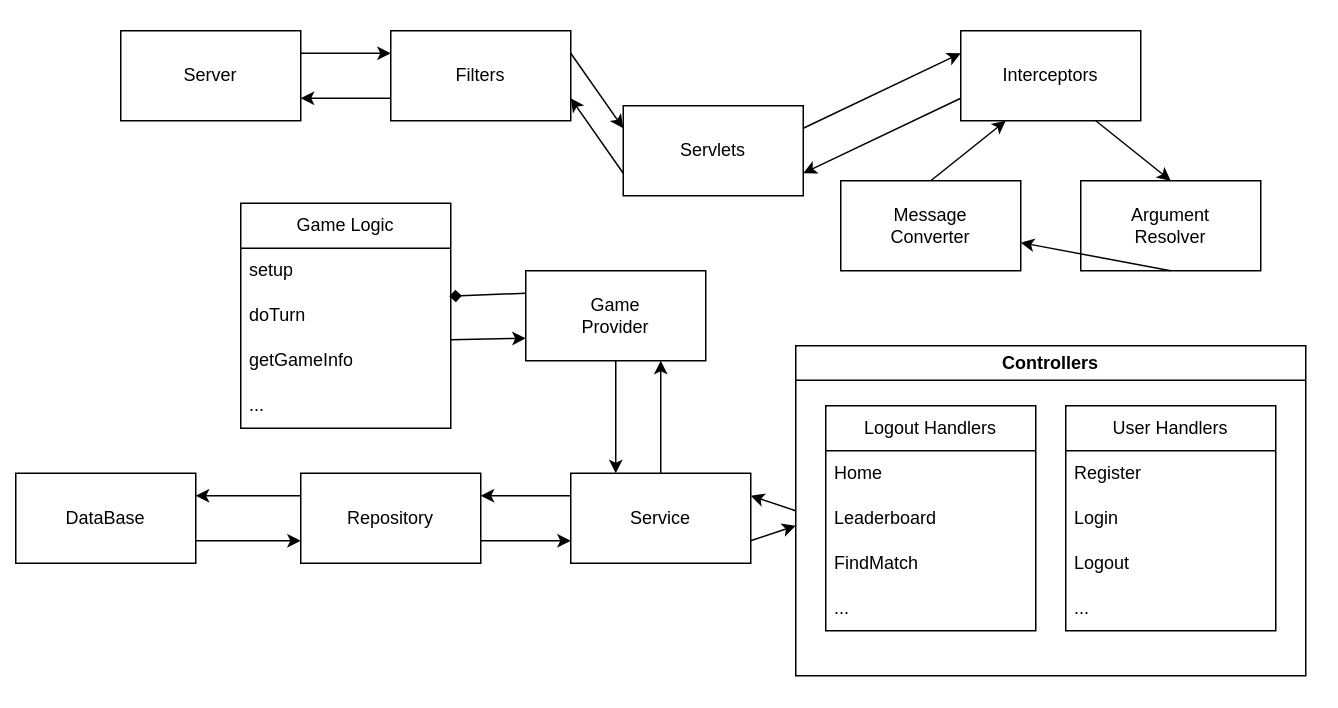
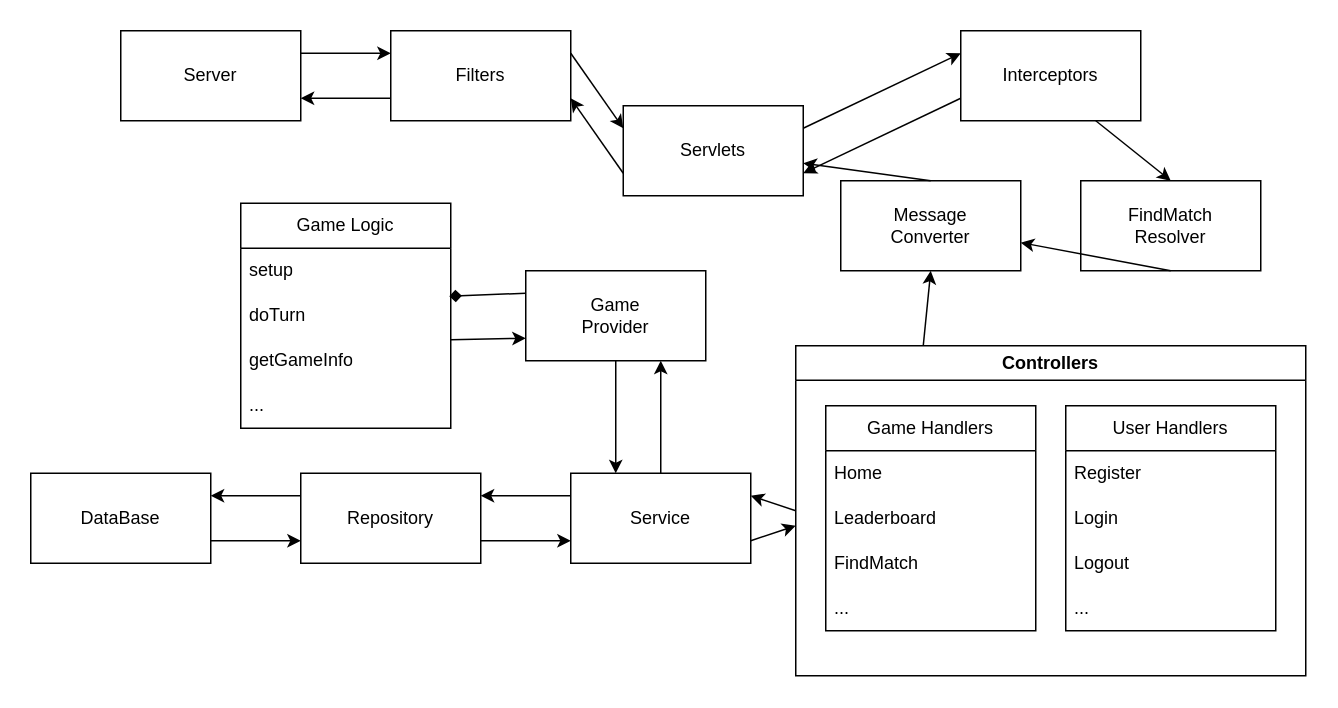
(965, 154) -> (872, 173)
(1171, 226) -> (1171, 226)
none -> (926, 314)
(931, 428) -> (931, 428)
(106, 518) -> (121, 518)
